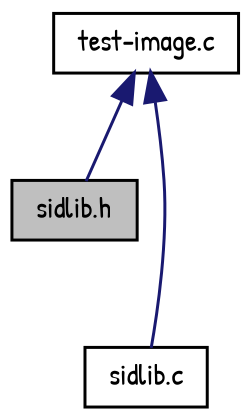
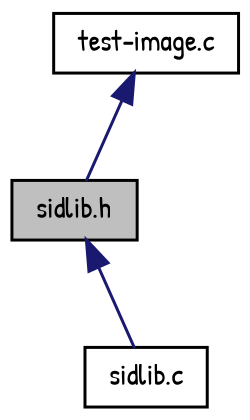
(165, 225) -> (117, 308)
